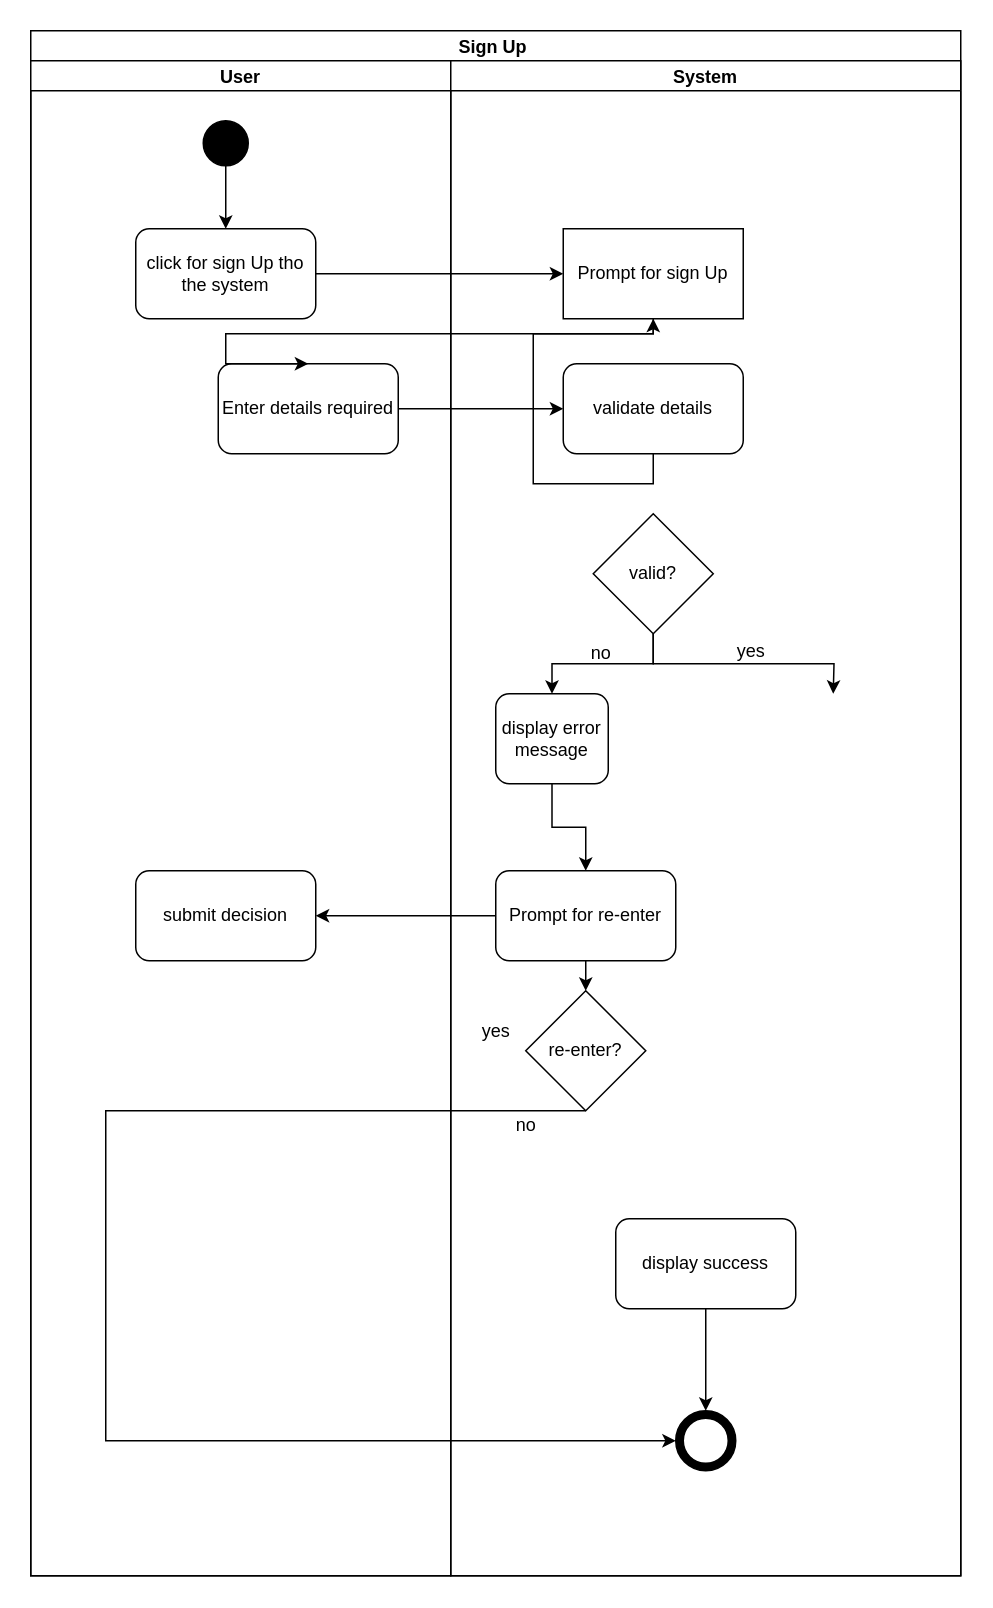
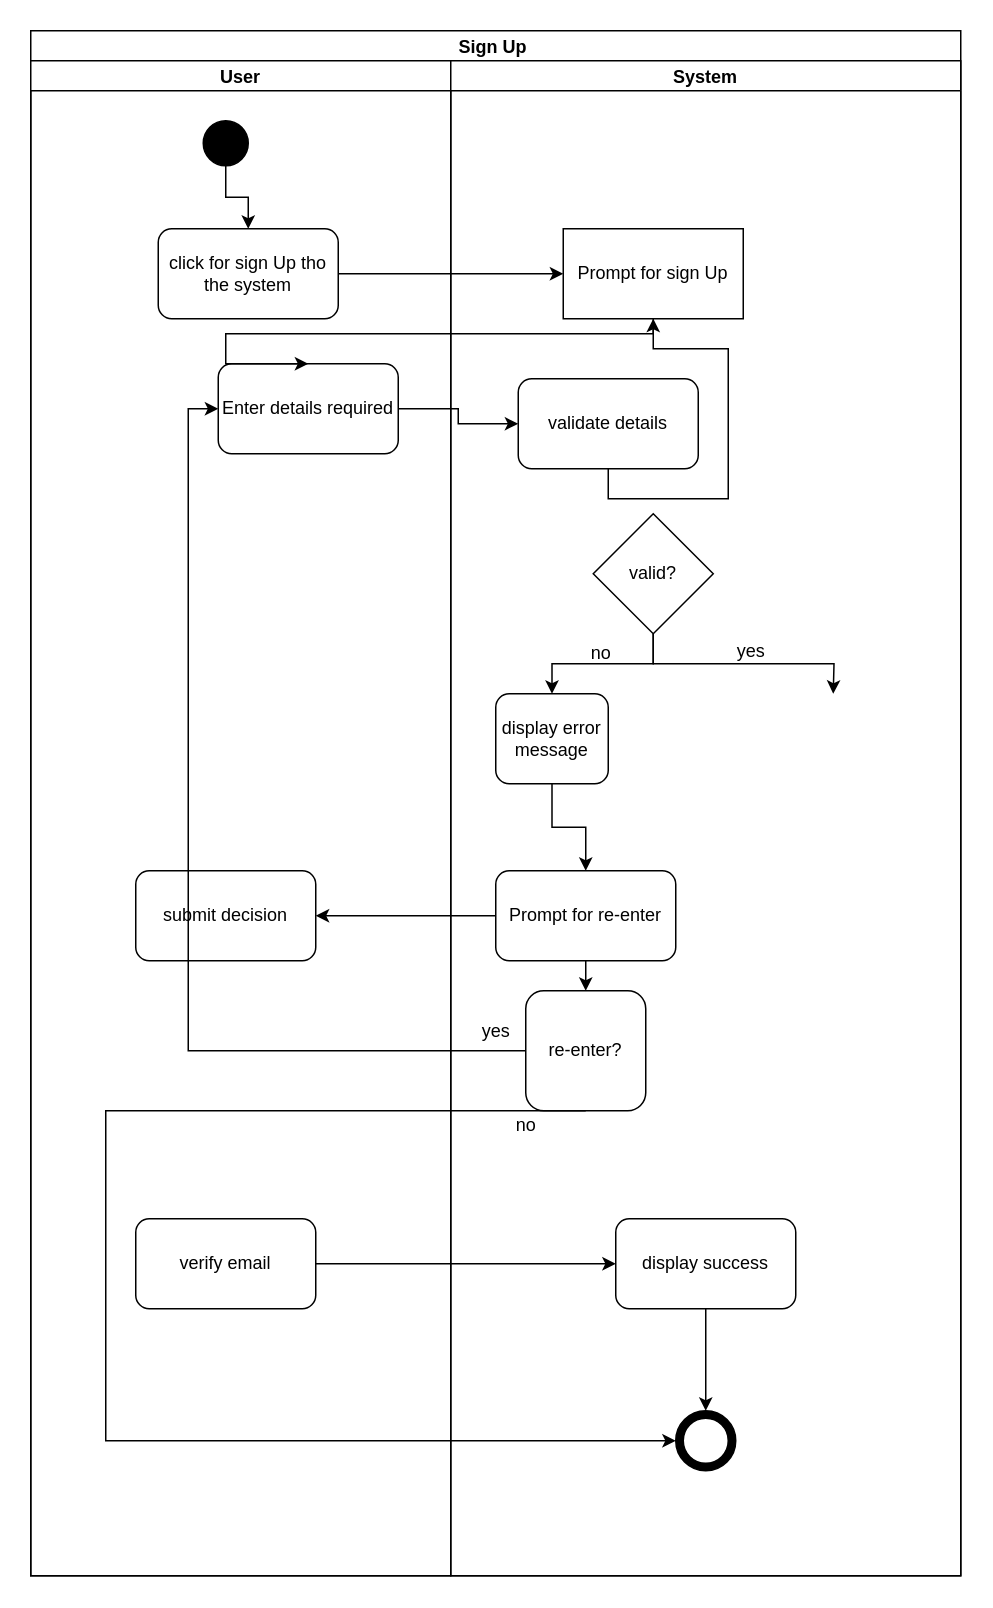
(226, 274) -> (248, 274)
(653, 409) -> (608, 424)
none -> (188, 887)
(586, 1051) -> (586, 1051)
none -> (226, 1264)
none -> (461, 1264)
